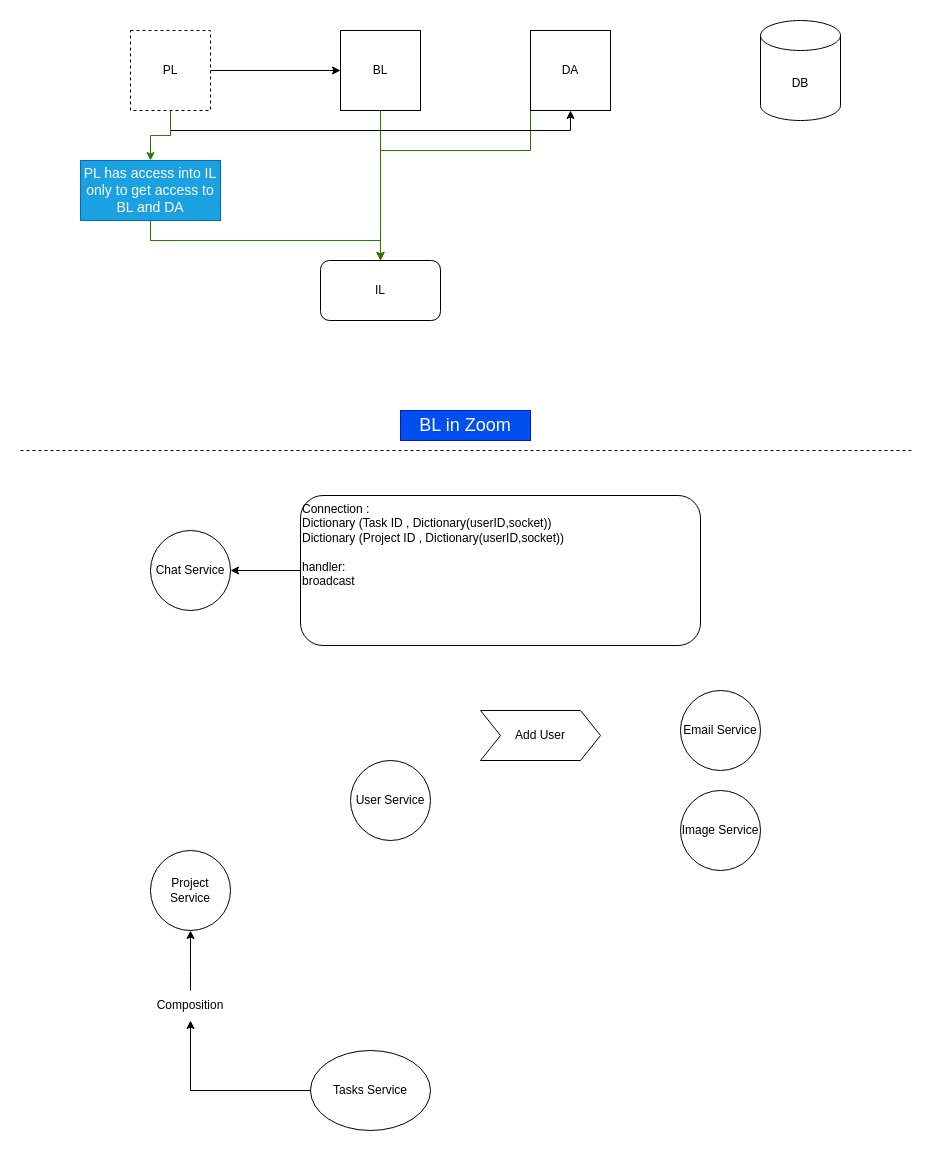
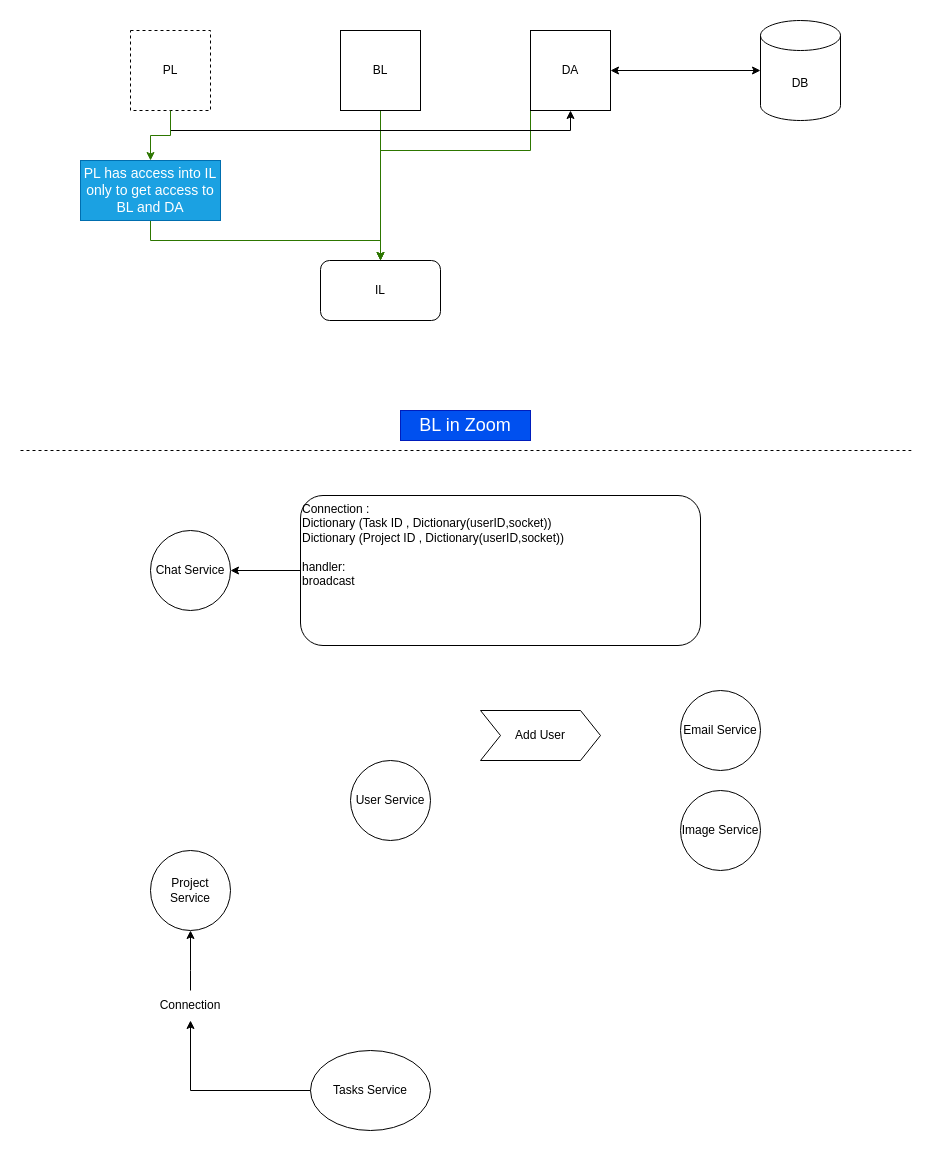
(272, 71) -> none
none -> (685, 71)
(191, 1006) -> (191, 1006)
